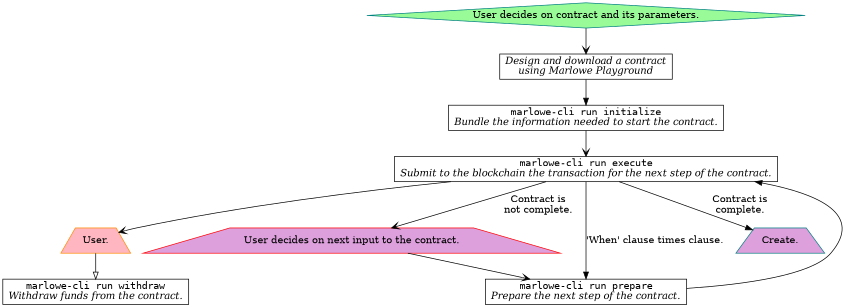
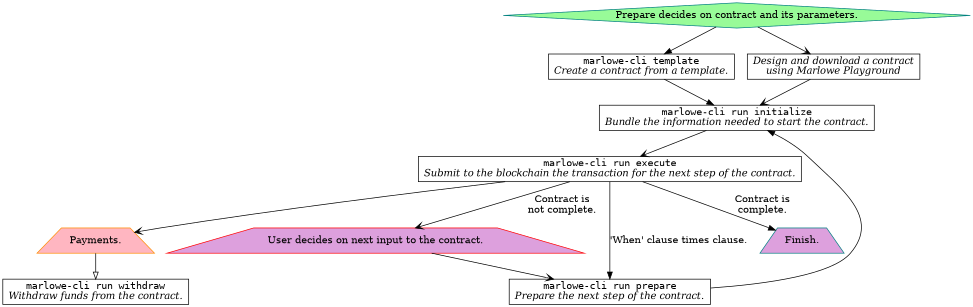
(586, 15) -> (737, 15)
none -> (641, 67)
(586, 89) -> (788, 91)
(96, 241) -> (96, 241)
(780, 241) -> (802, 241)
(821, 261) -> (854, 247)
